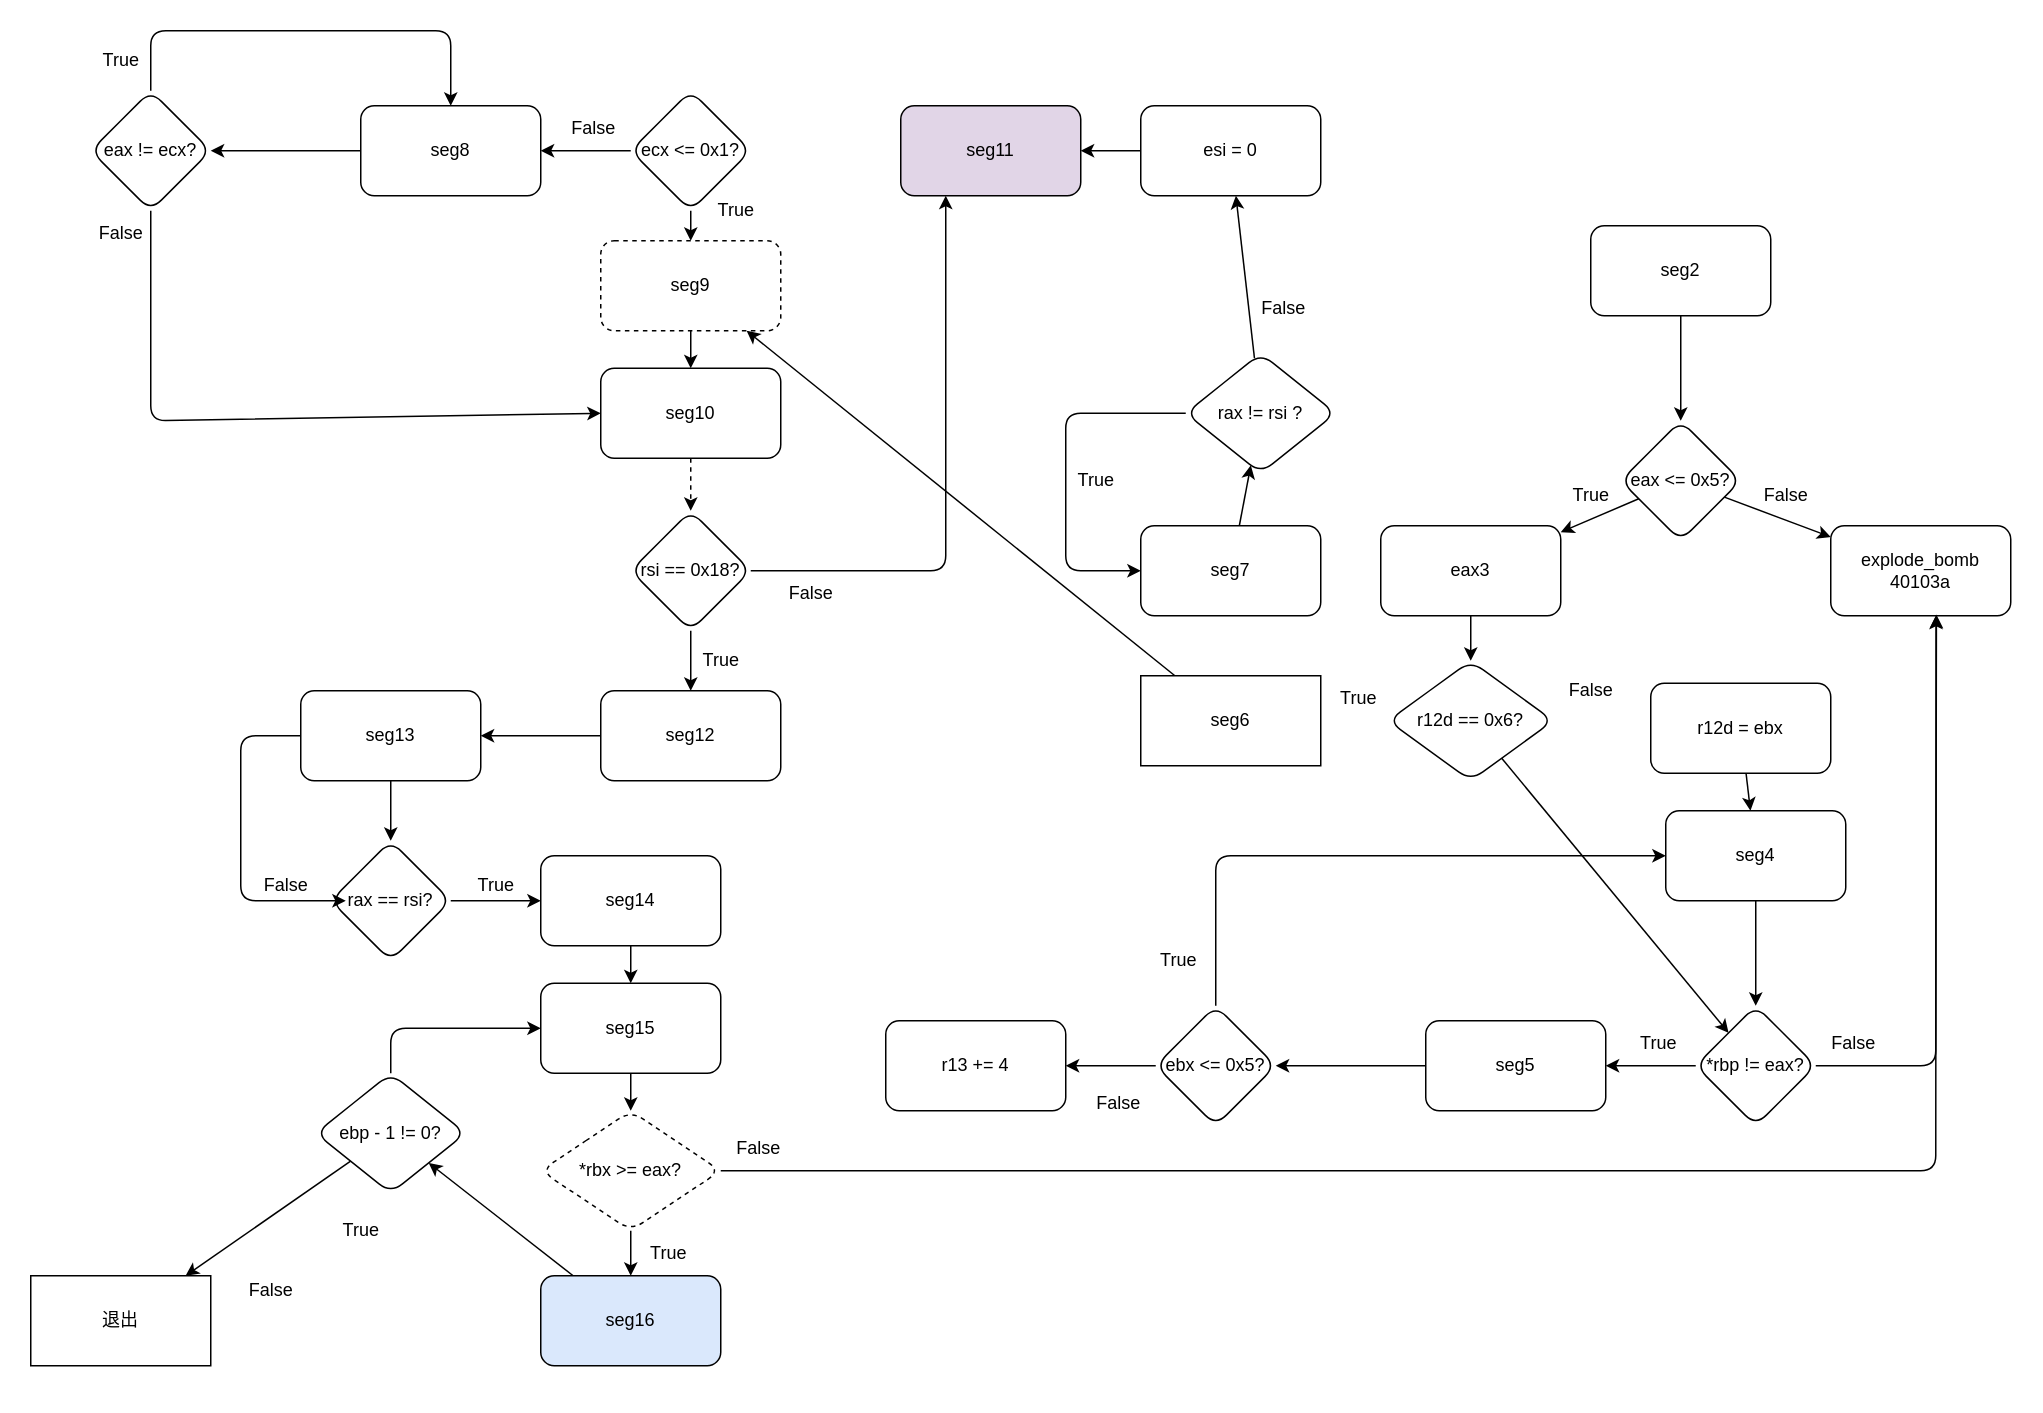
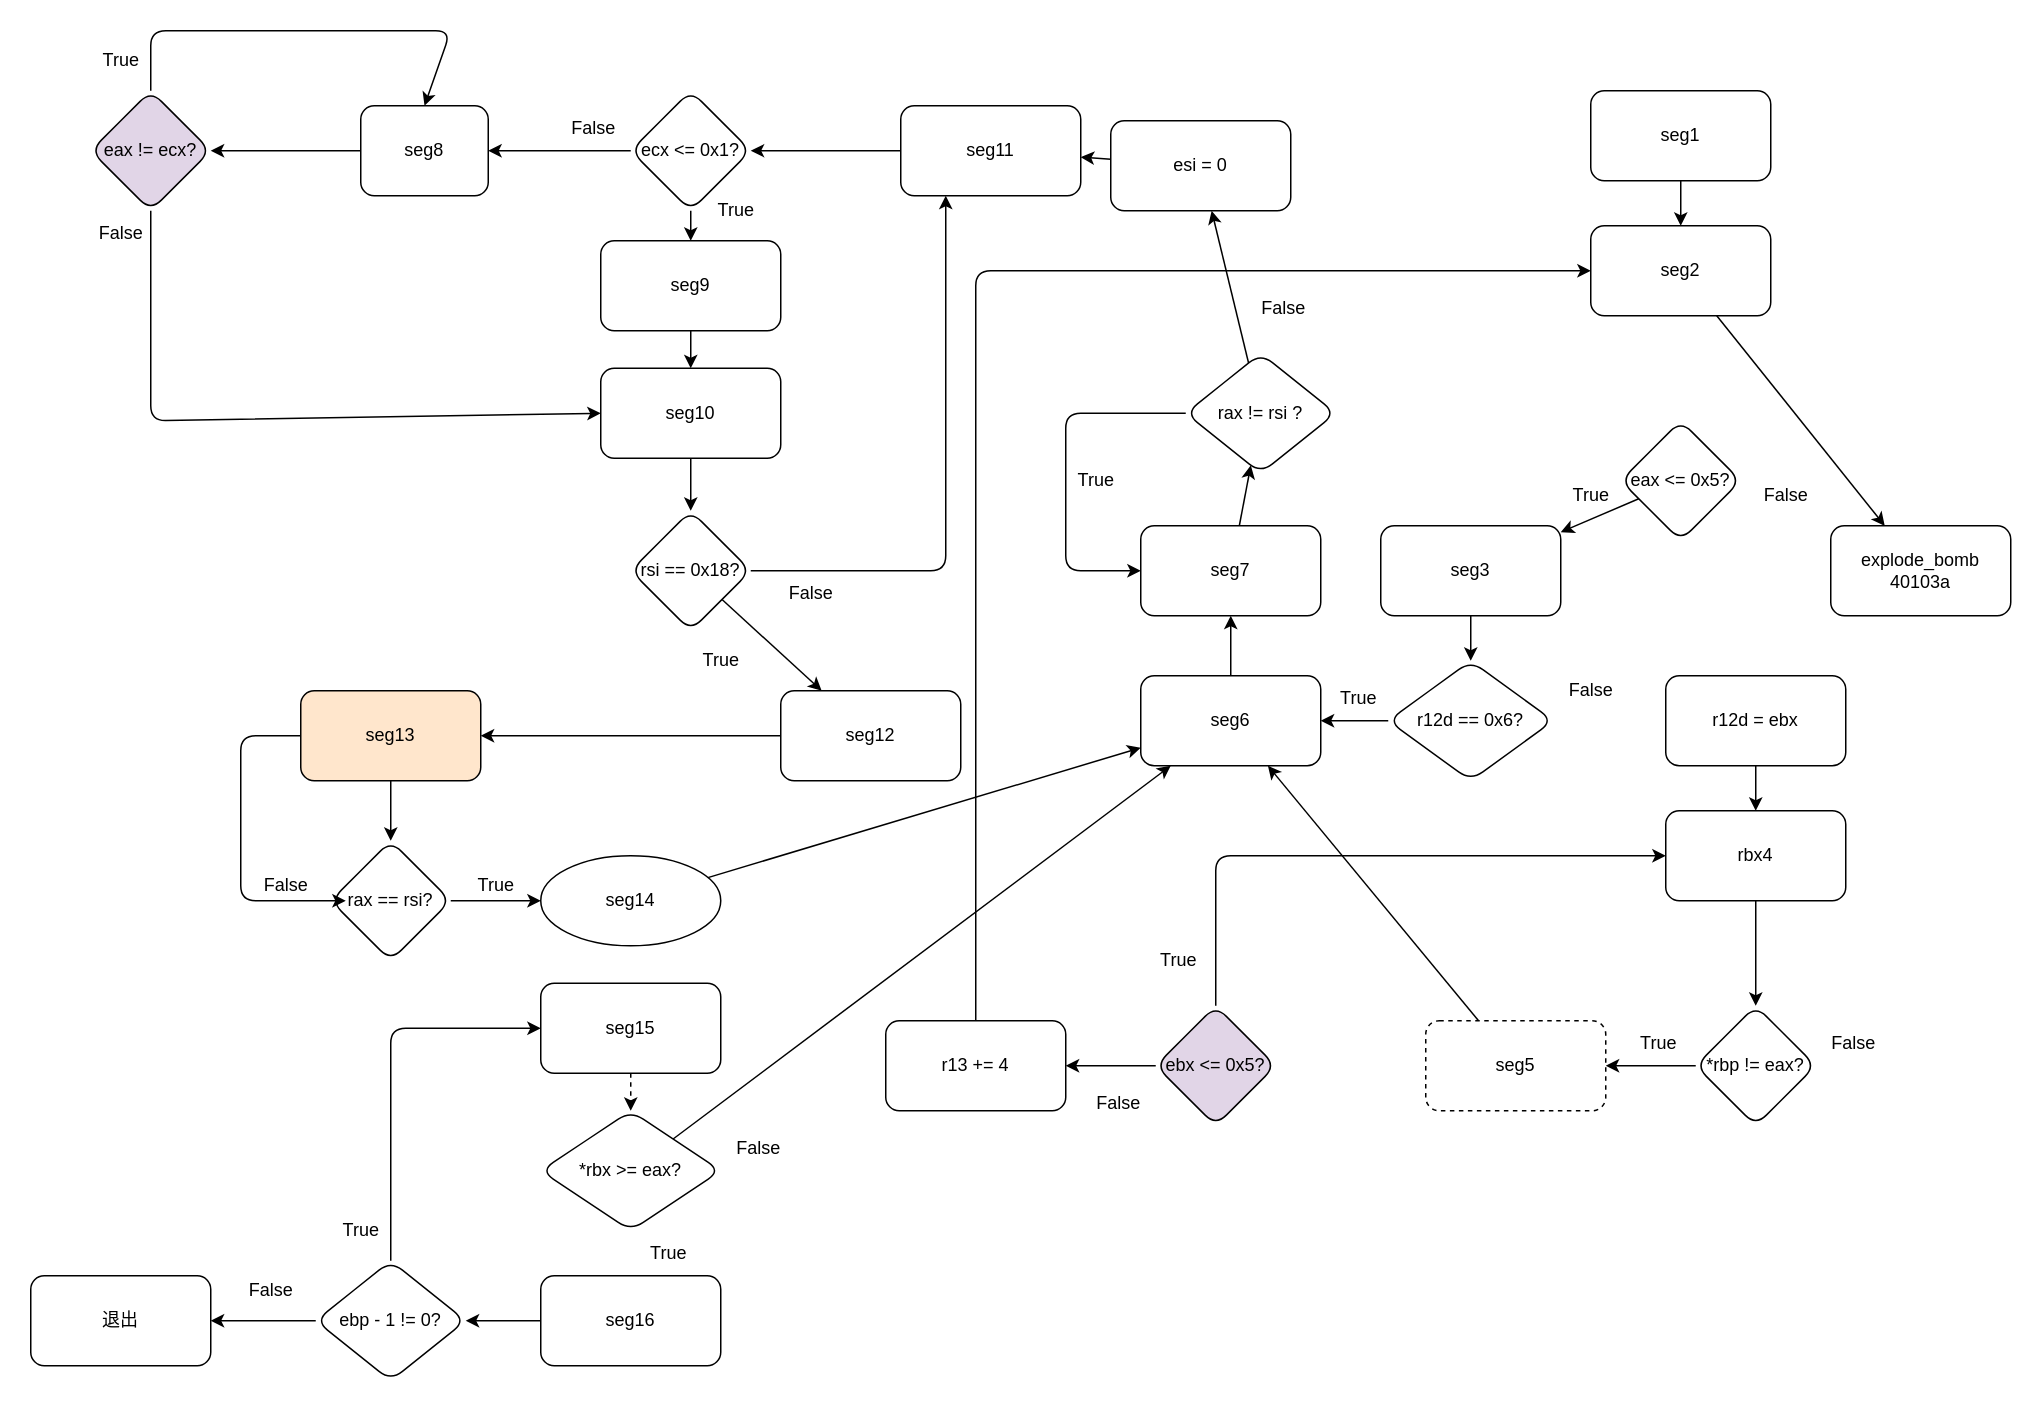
none -> (1681, 136)
(151, 151) -> (151, 151)
(451, 151) -> (425, 151)
none -> (831, 151)
(991, 151) -> (991, 151)
(1231, 151) -> (1201, 166)
none -> (1681, 198)
(691, 286) -> (691, 286)
none -> (976, 349)
(1681, 363) -> (1797, 417)
(691, 481) -> (691, 481)
(964, 506) -> (1231, 651)
(1773, 515) -> none
(1471, 571) -> (1471, 571)
(1231, 721) -> (1231, 721)
(1741, 728) -> (1756, 721)
(391, 736) -> (391, 736)
(691, 736) -> (871, 736)
(1756, 856) -> (1756, 856)
(1612, 892) -> (1360, 721)
(631, 901) -> (631, 901)
(631, 959) -> (920, 814)
(1216, 1066) -> (1216, 1066)
(1356, 1066) -> (1377, 897)
(1516, 1066) -> (1516, 1066)
(1873, 1066) -> none
(631, 1089) -> (631, 1089)
(391, 1133) -> (391, 1321)
(631, 1171) -> (631, 1171)
(1380, 1171) -> none
(631, 1248) -> (918, 955)
(121, 1321) -> (121, 1321)
(631, 1321) -> (631, 1321)
